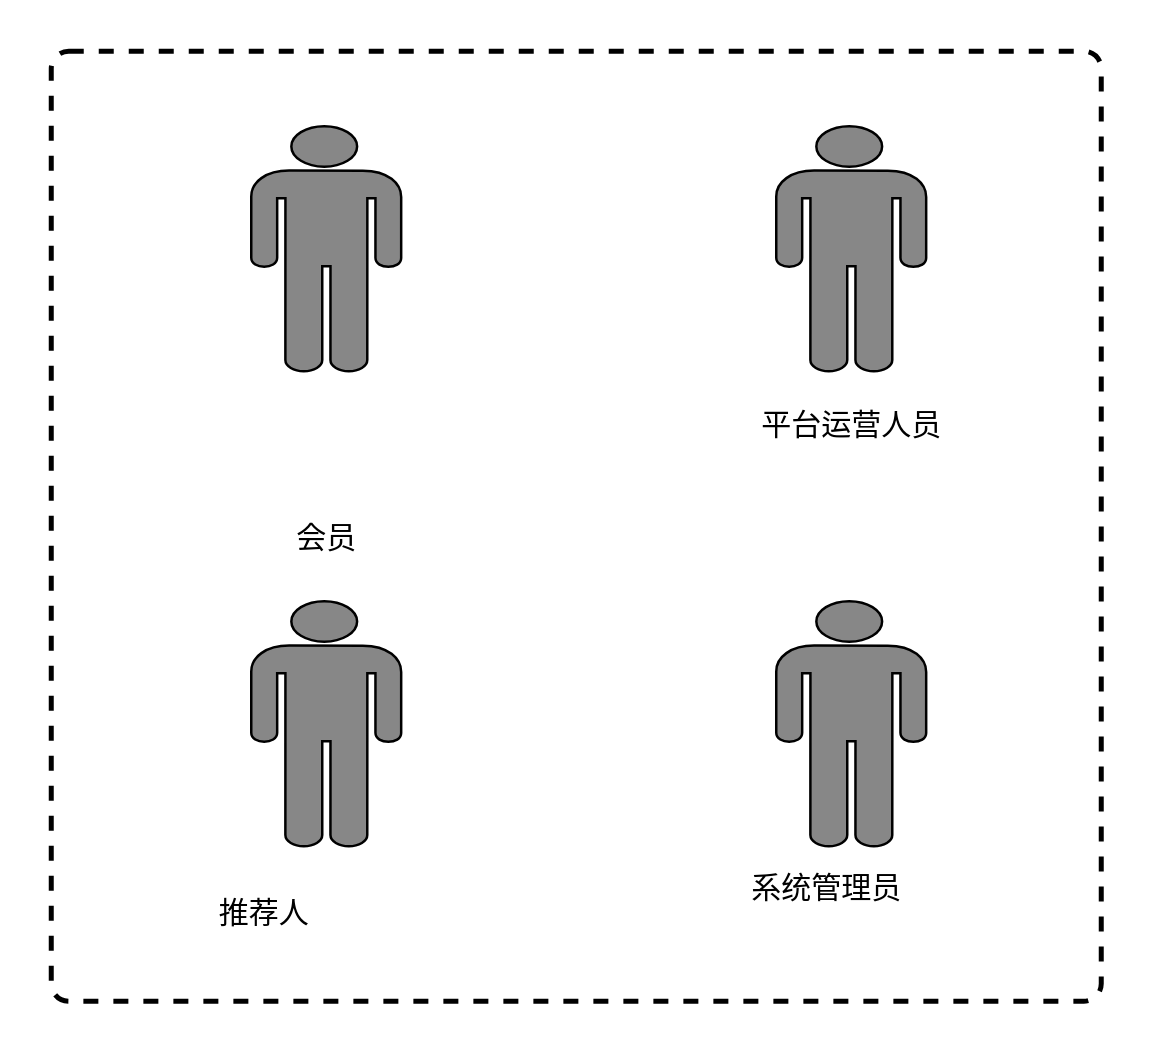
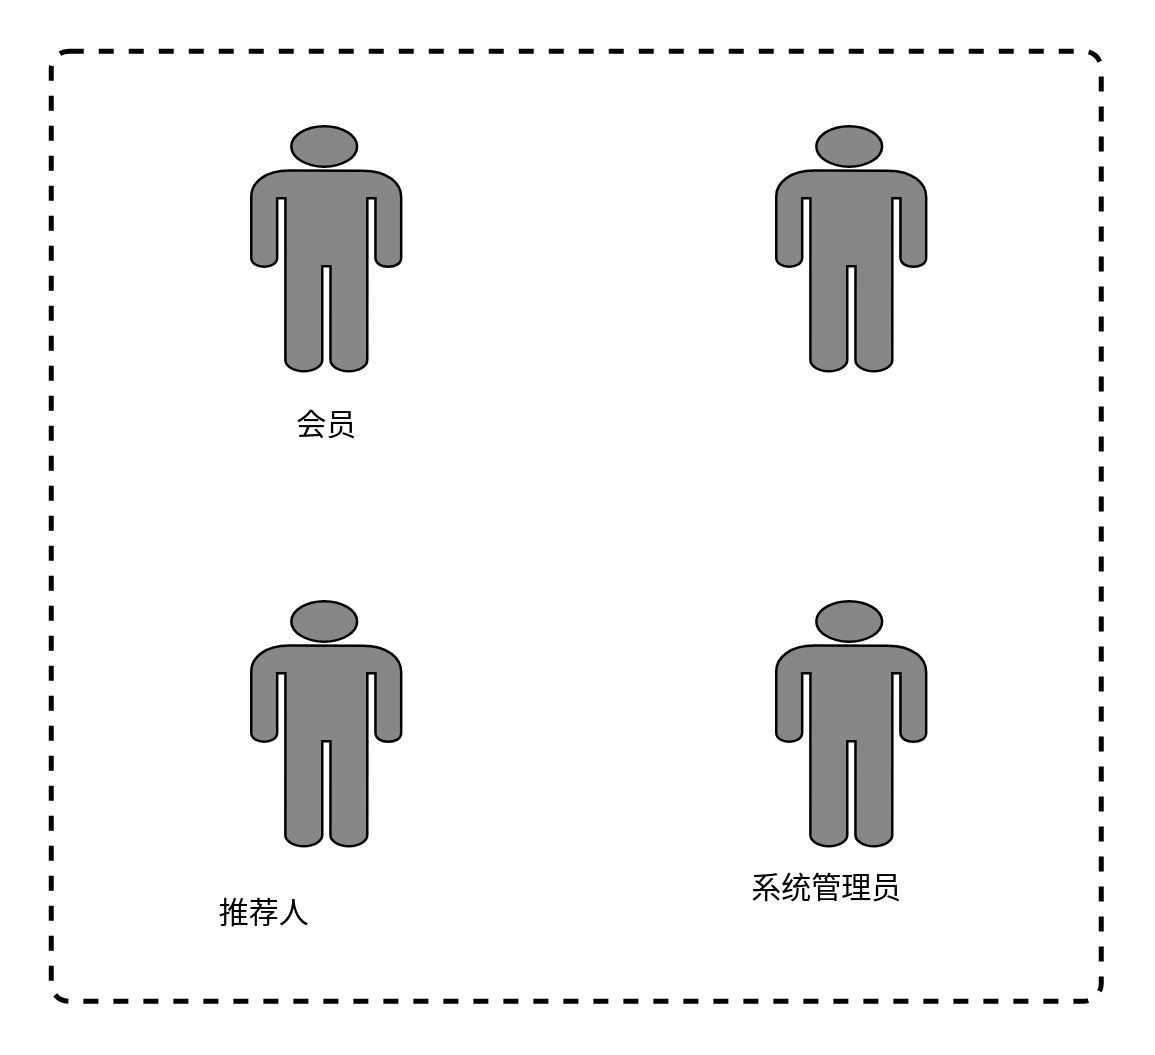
(851, 426) -> none
(326, 539) -> (326, 426)
